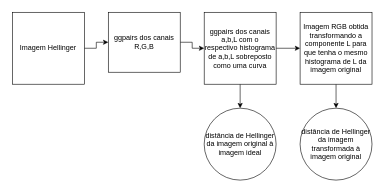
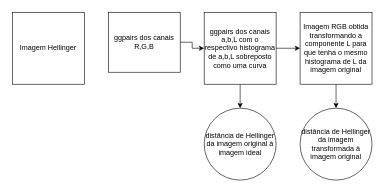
(98, 42) -> none
